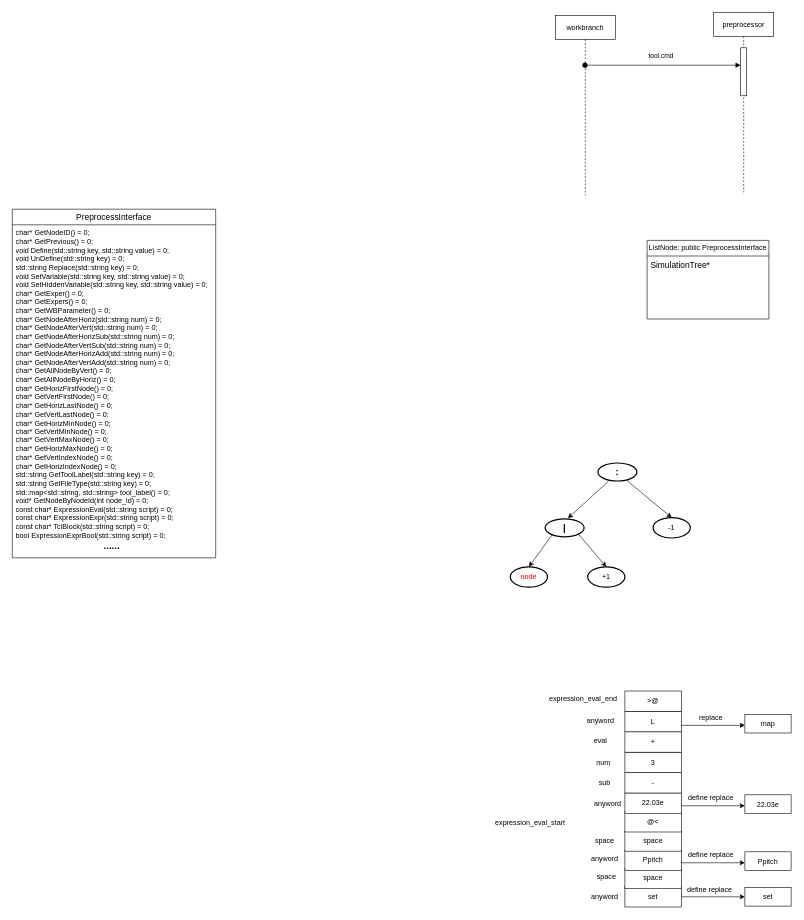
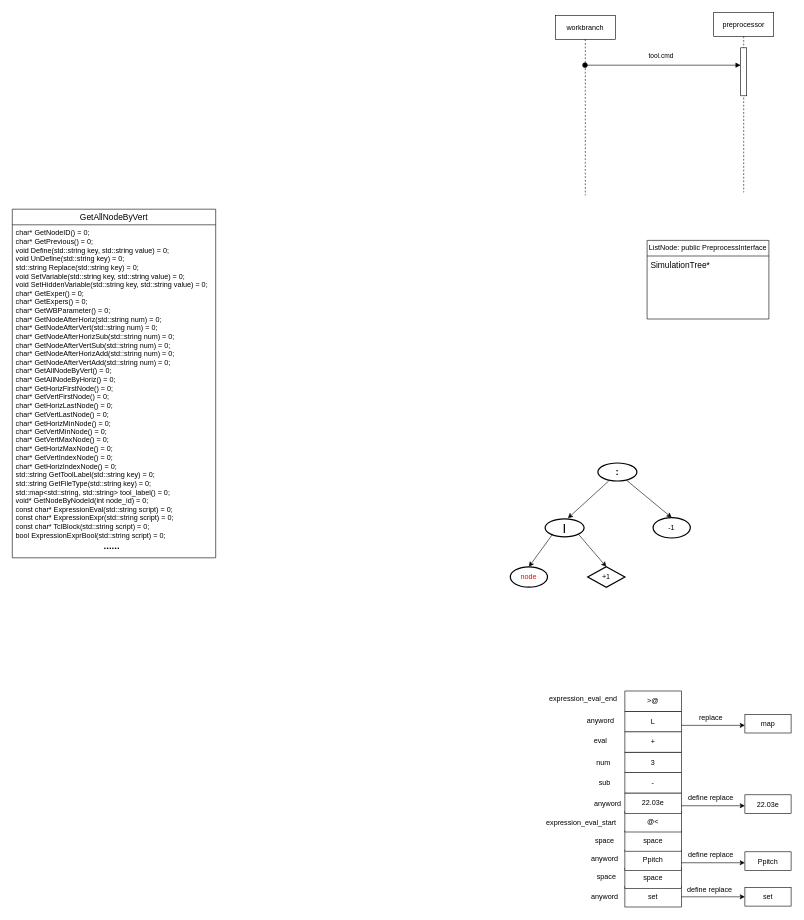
(114, 217) -> (114, 217)
(606, 577) -> (606, 577)
(530, 823) -> (581, 823)
